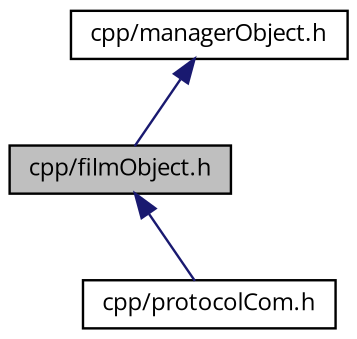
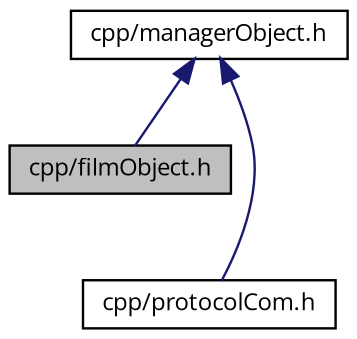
(172, 247) -> (254, 182)
